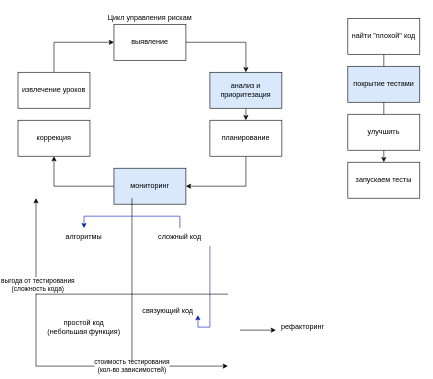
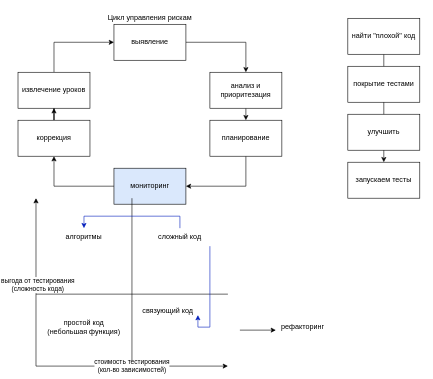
(384, 84) -> (384, 84)
(246, 90) -> (246, 90)
none -> (54, 112)
